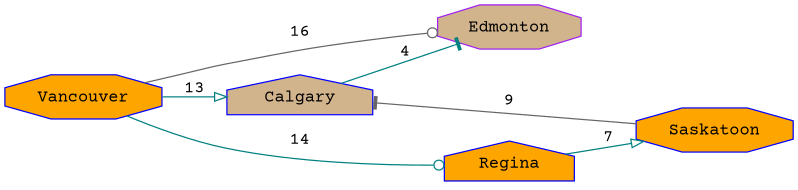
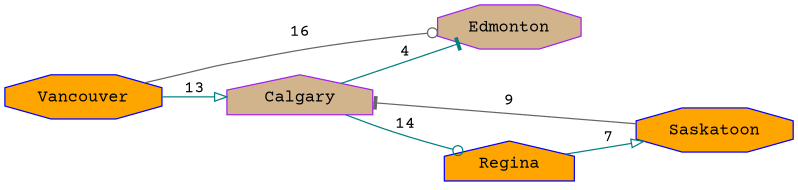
(300, 97) -> (300, 97)
(278, 157) -> (399, 134)
